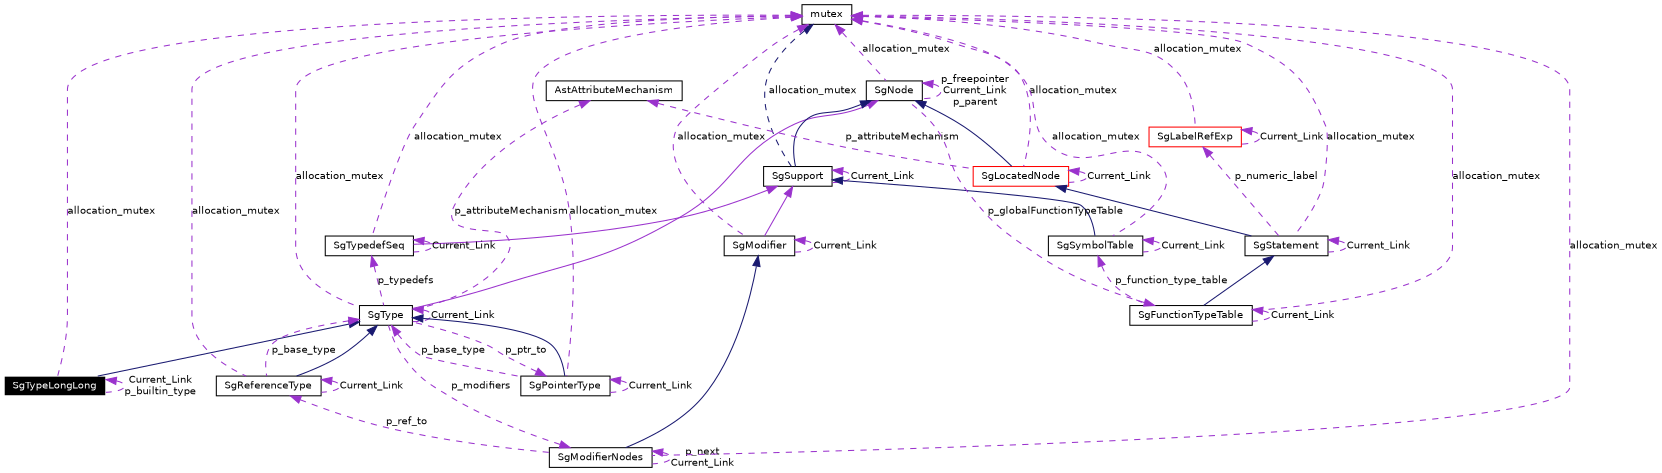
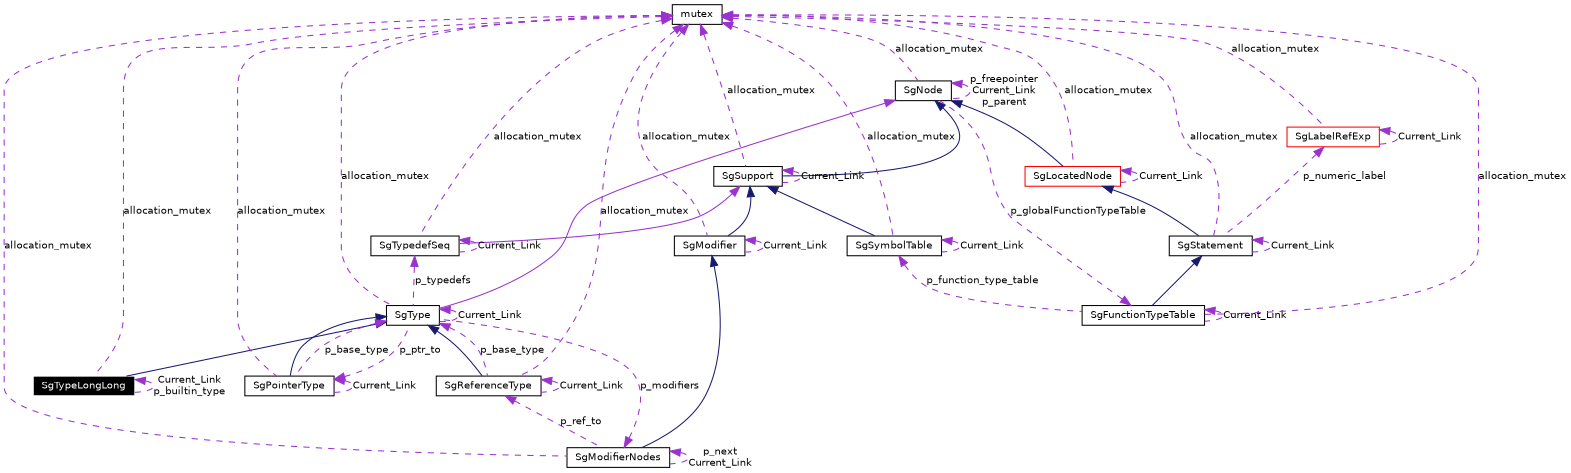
(614, 91) -> none
(765, 95) -> (726, 100)
(776, 216) -> (745, 220)
